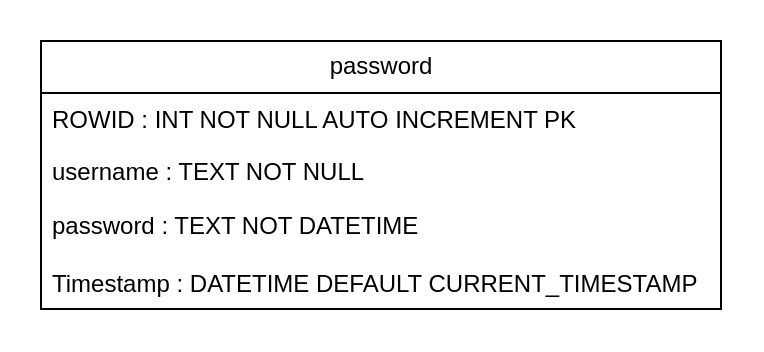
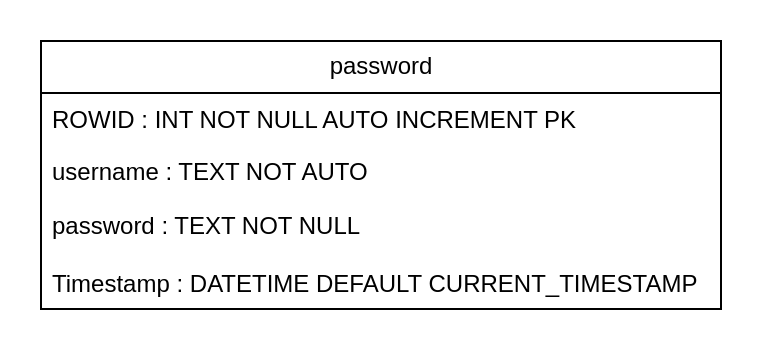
(199, 173) -> (199, 173)
(226, 227) -> (199, 227)
